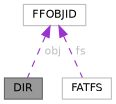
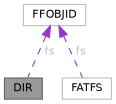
(52, 52) -> (48, 52)
